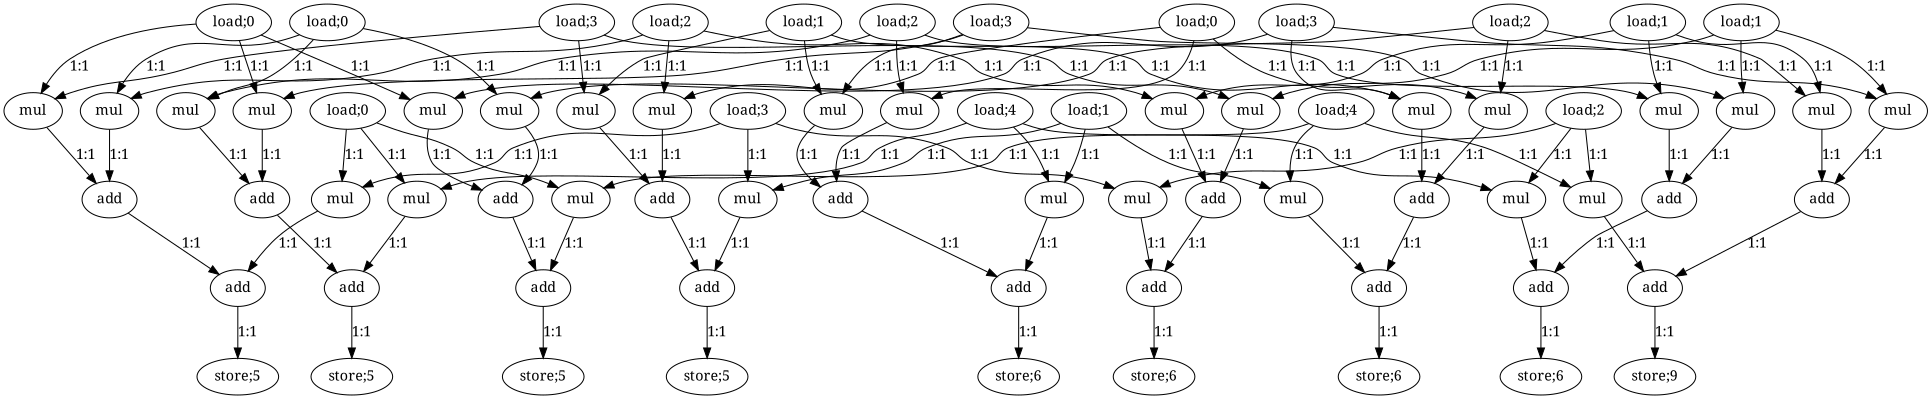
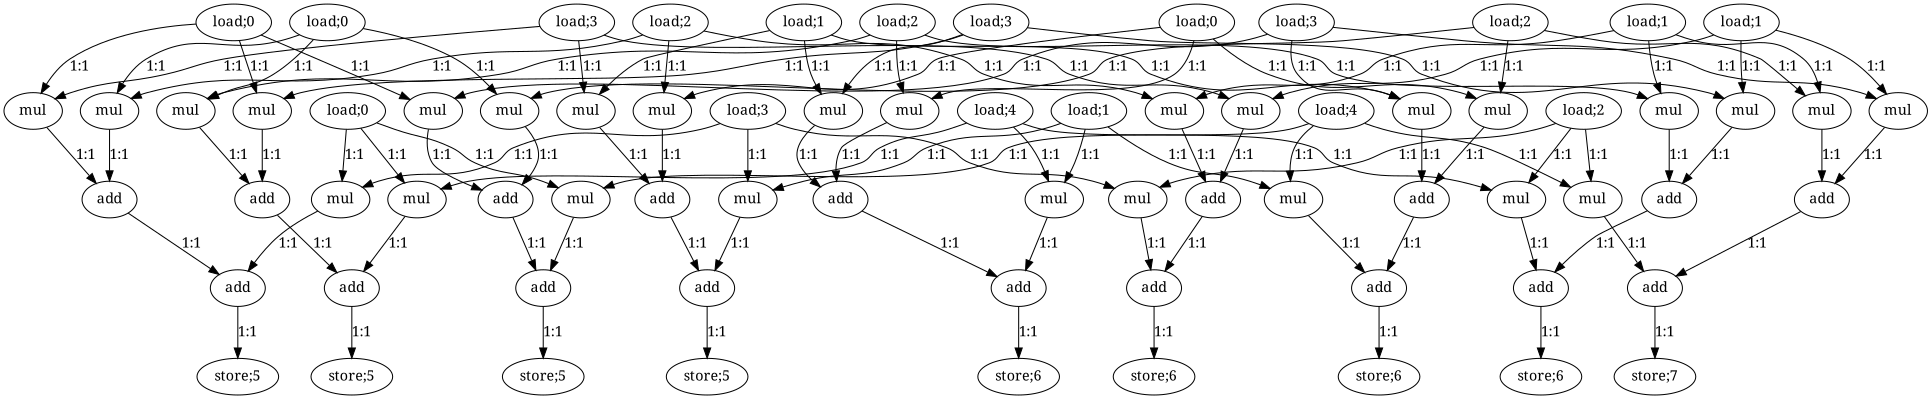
(1655, 377) -> (1655, 377)
